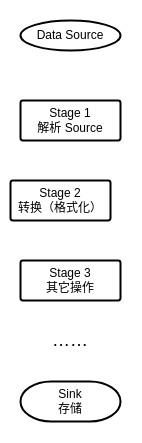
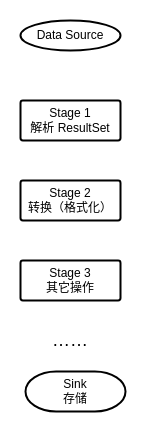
(71, 121) -> (71, 121)
(61, 201) -> (71, 201)
(71, 402) -> (76, 392)
